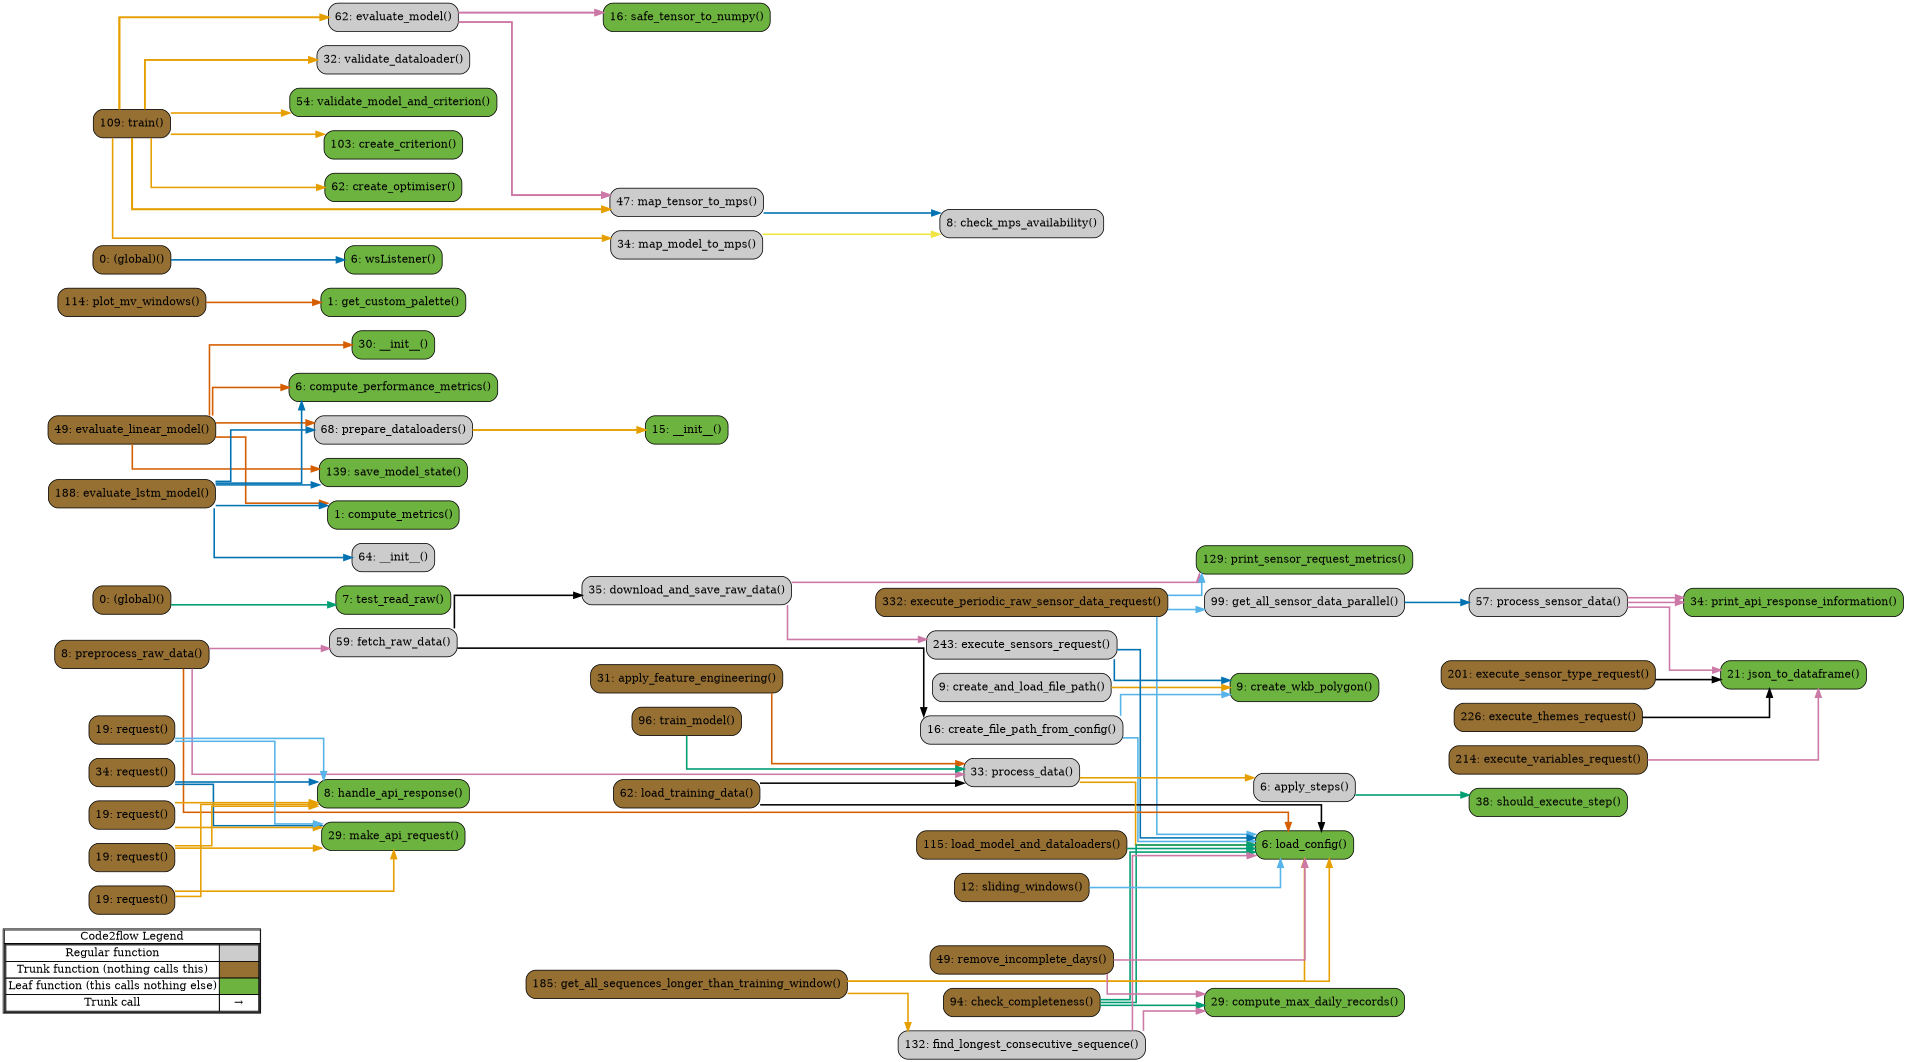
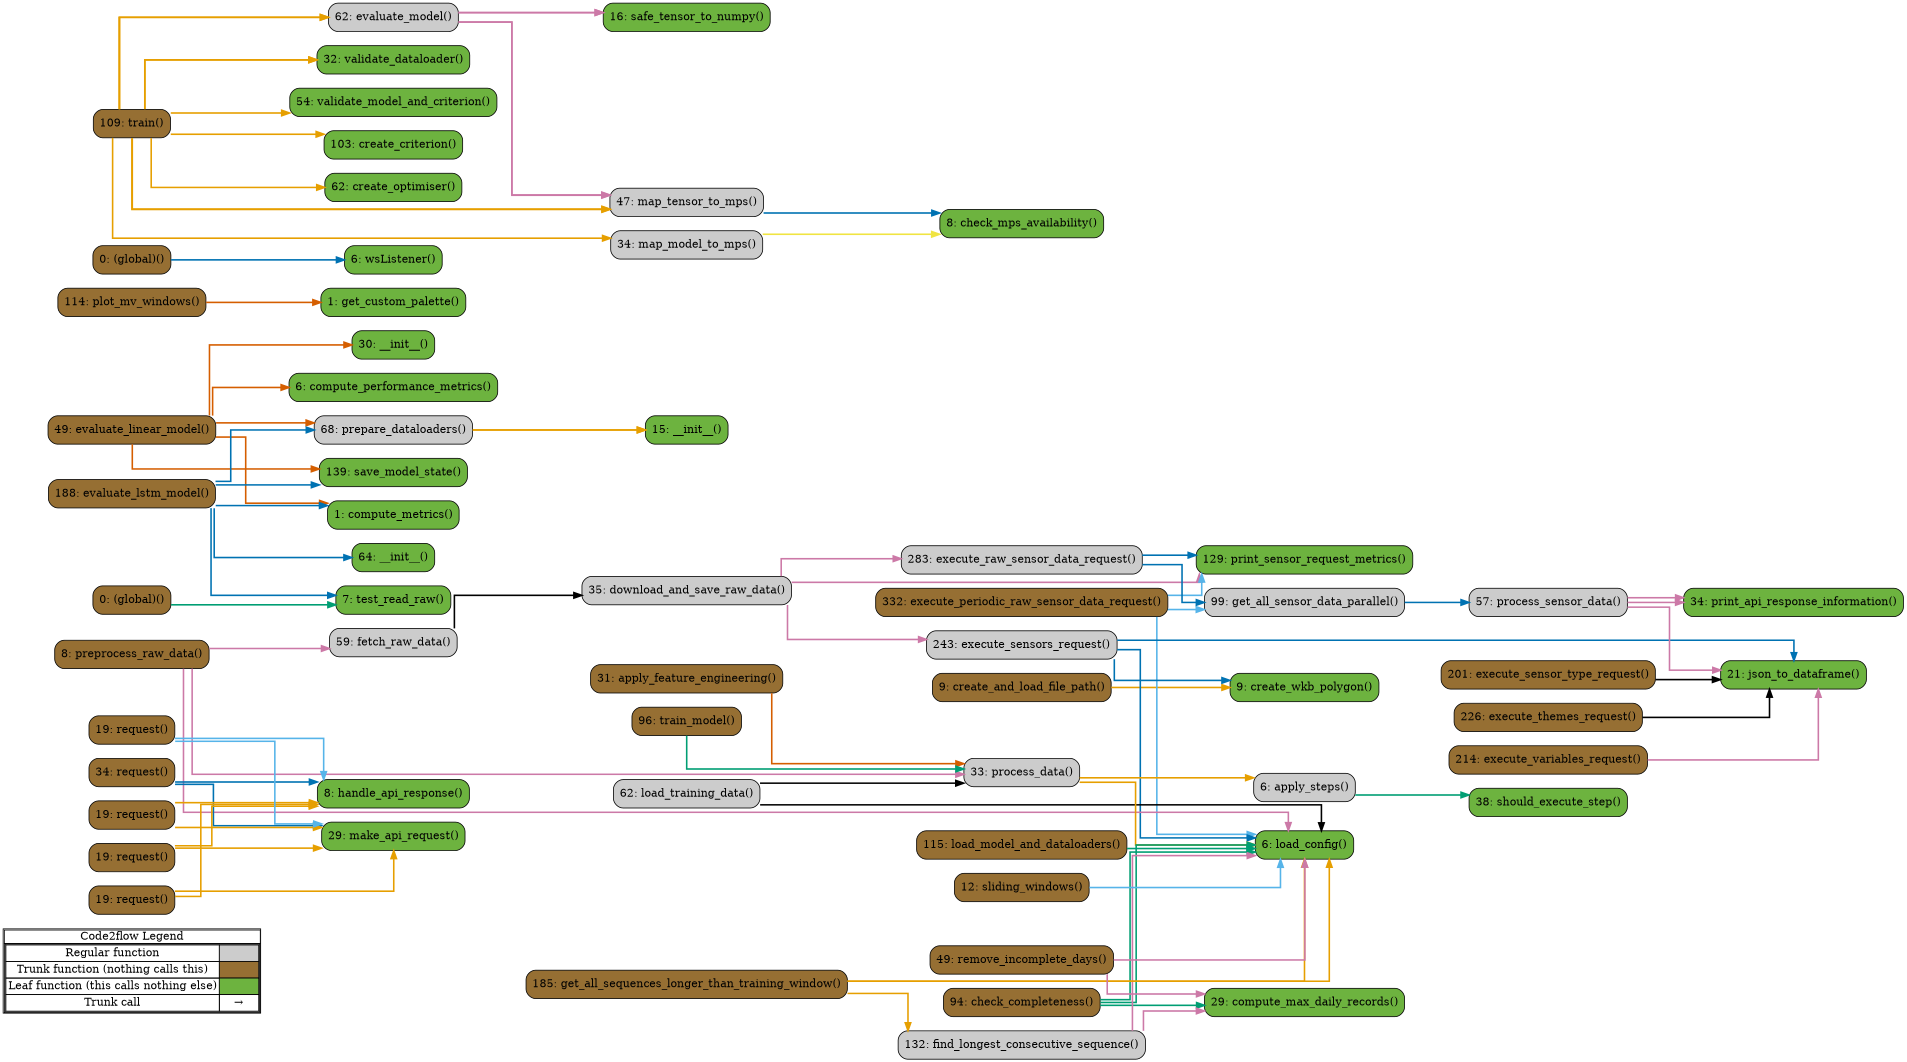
(393, 60) -> (393, 60)
(1022, 224) -> (1022, 224)
(302, 477) -> (226, 595)
(393, 558) -> (393, 558)
none -> (1022, 560)
none -> (1462, 640)
(1022, 687) -> (1022, 687)
(1022, 730) -> none
(687, 794) -> (687, 794)
(669, 812) -> (669, 812)
